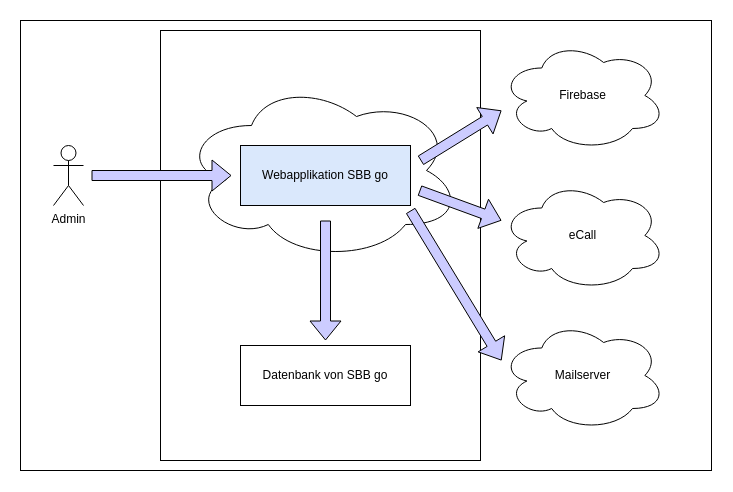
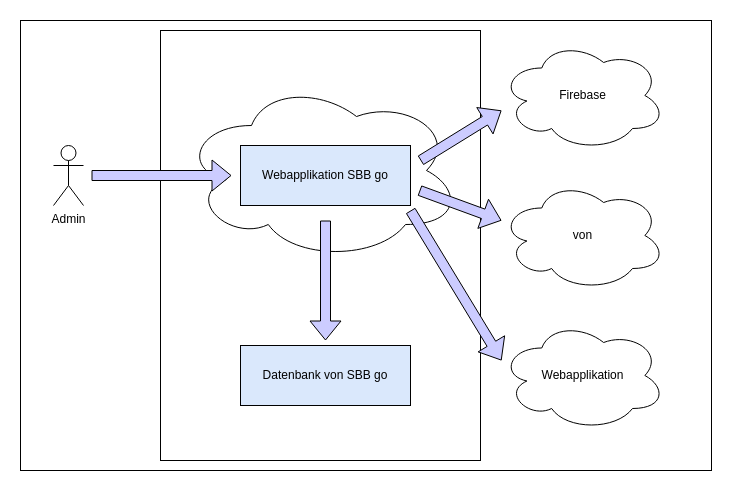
(583, 236) -> (583, 236)
(326, 376) -> (326, 376)
(583, 376) -> (583, 376)
